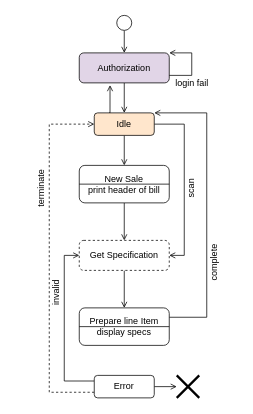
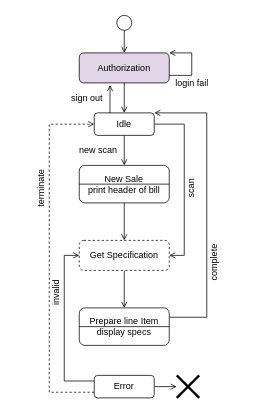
none -> (87, 98)
(124, 124) -> (124, 124)
none -> (98, 150)
